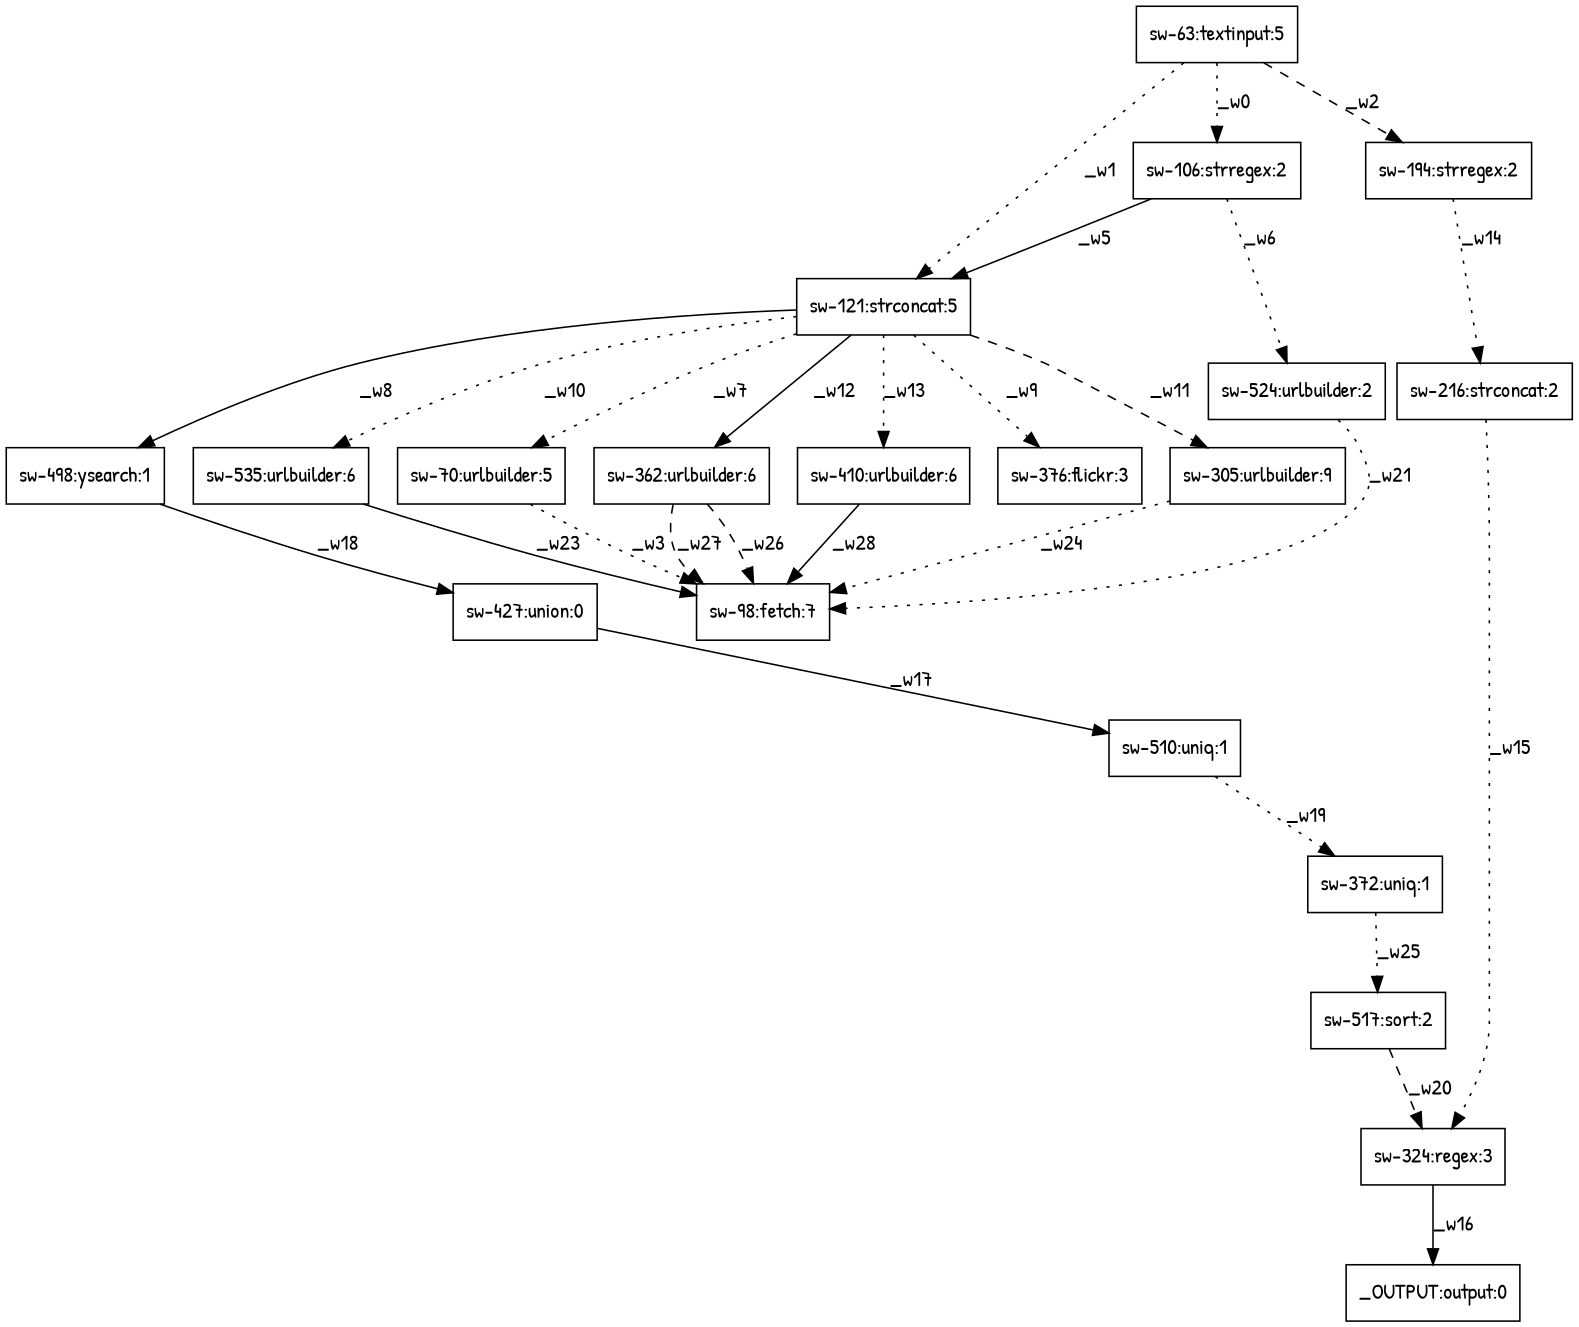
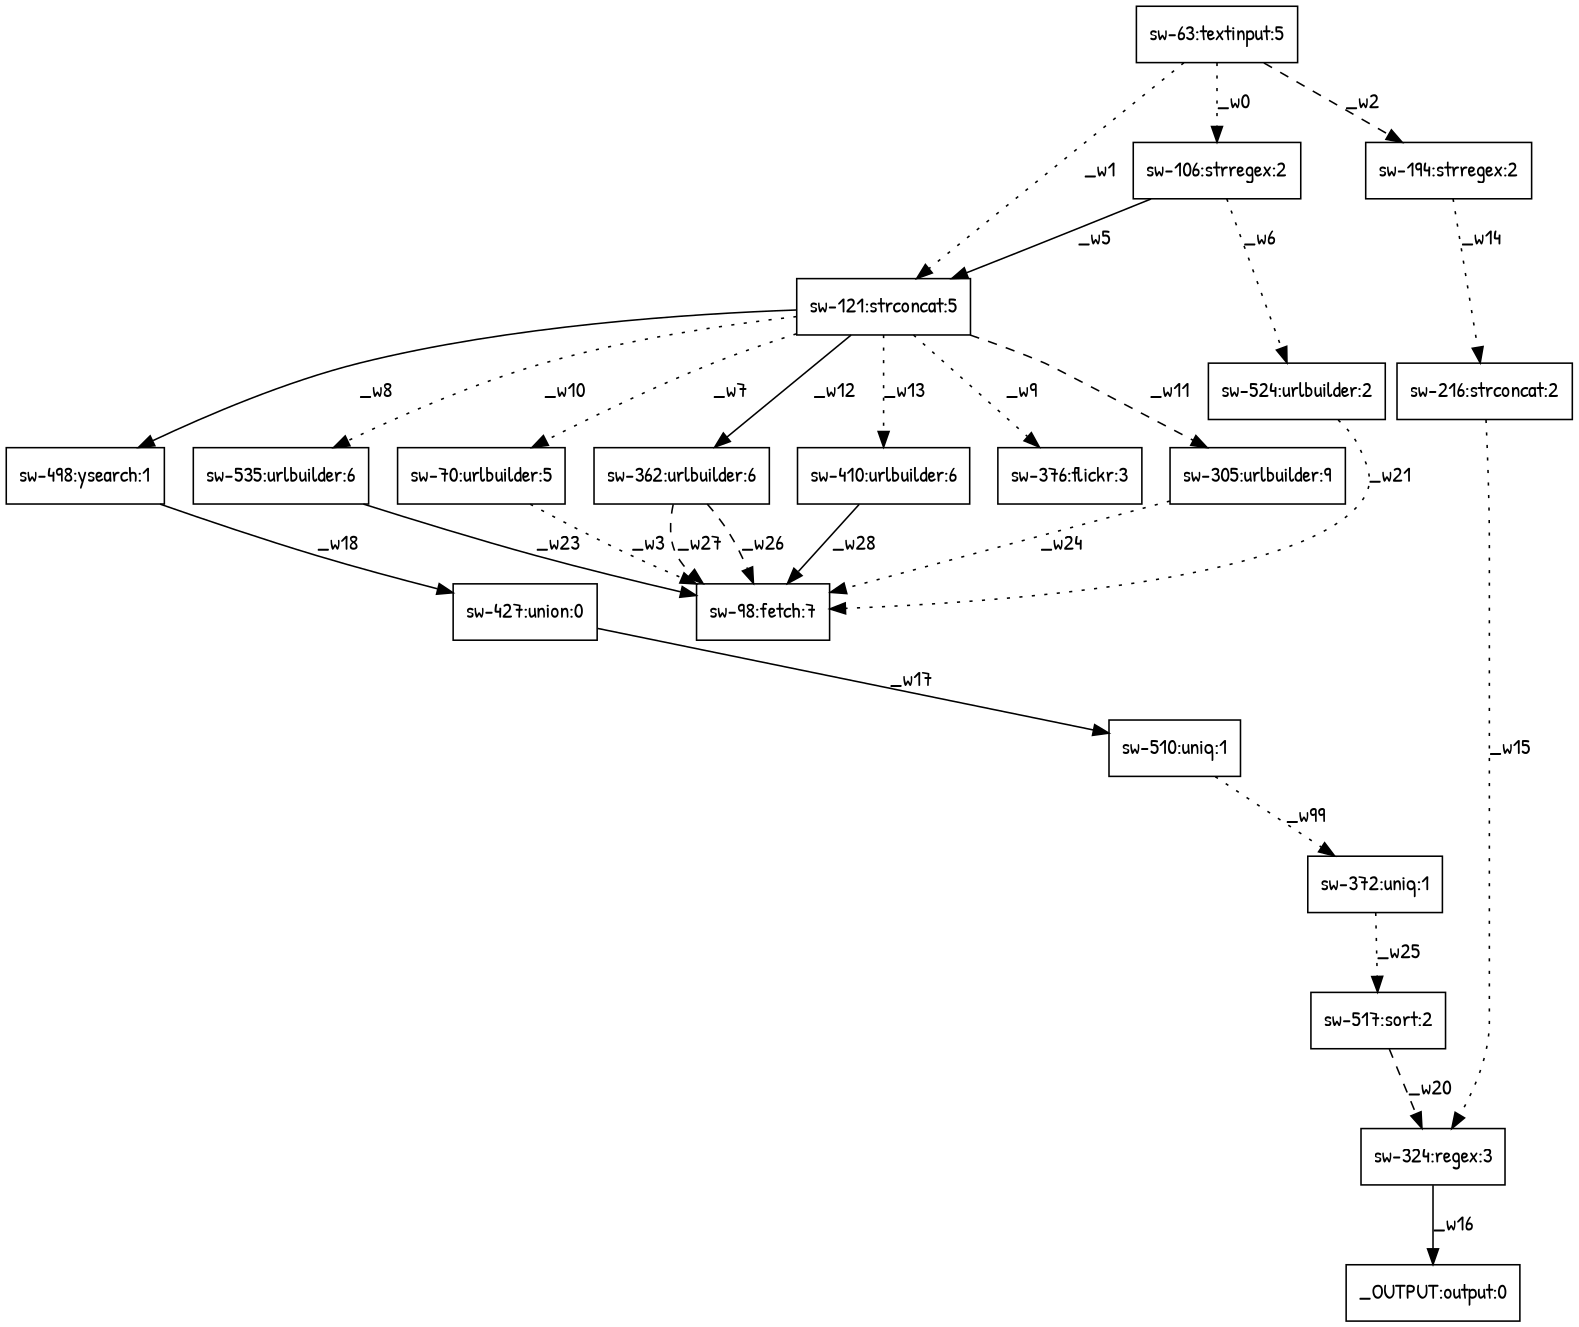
(1306, 816) -> (1306, 816)
